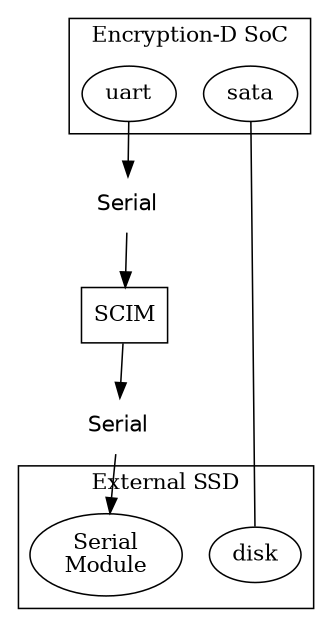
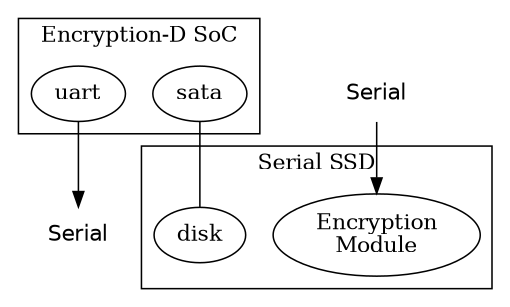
(125, 315) -> none
(166, 484) -> (317, 164)
(106, 555) -> (377, 235)
